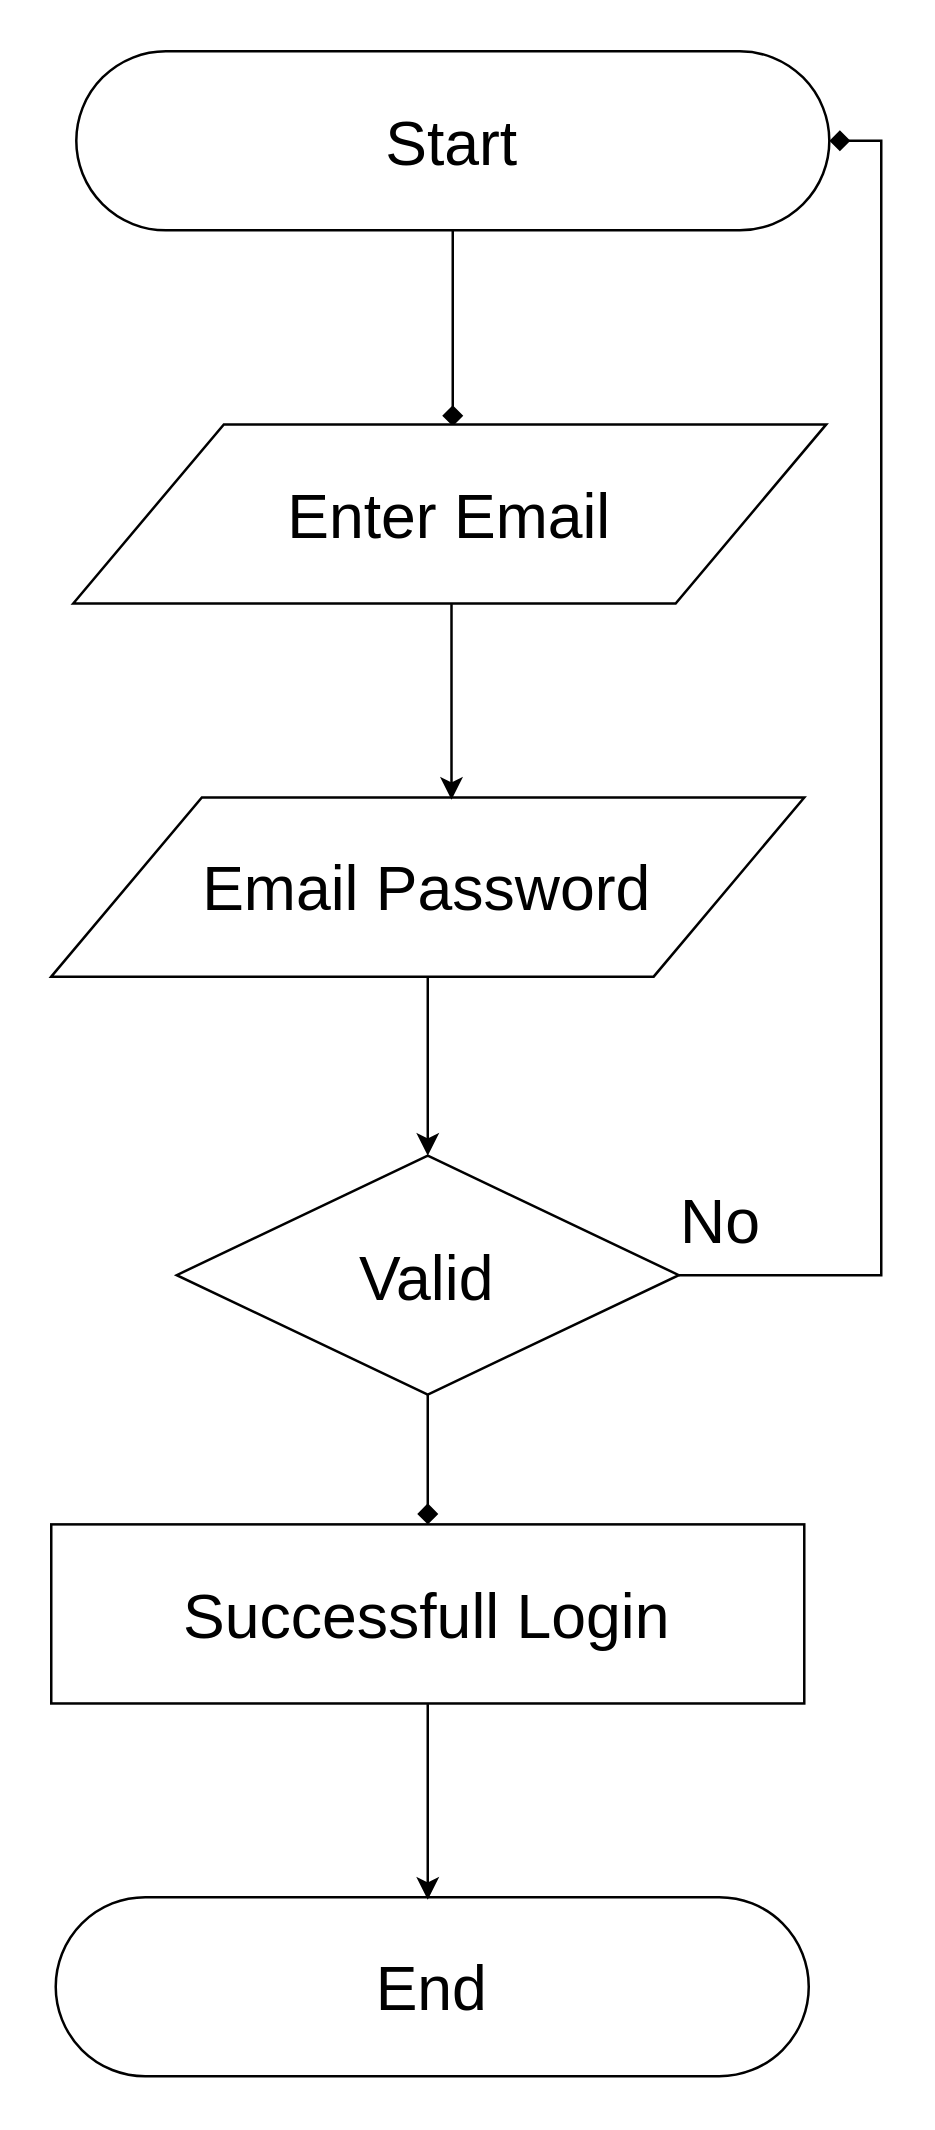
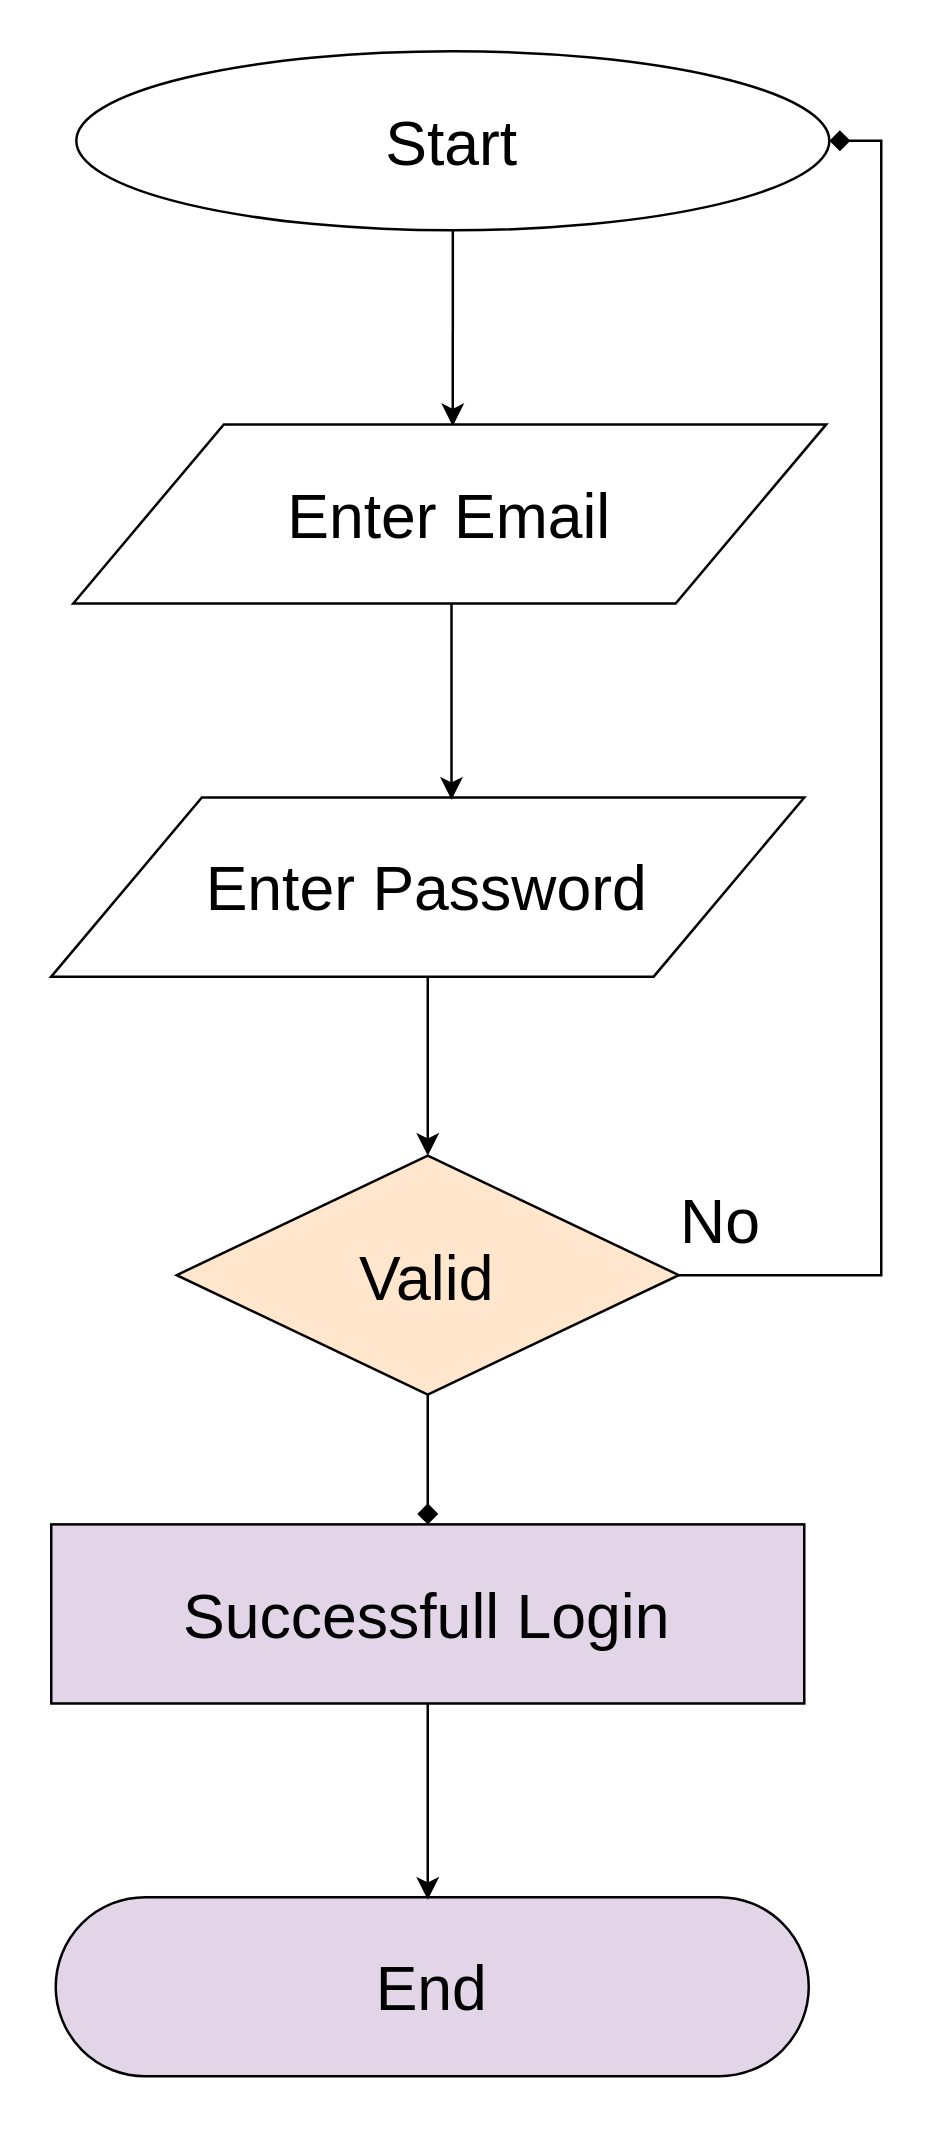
(453, 141) -> (453, 141)
(453, 406) -> (453, 407)
(428, 886) -> (428, 886)
(428, 1275) -> (428, 1275)
(428, 1614) -> (428, 1614)
(432, 1987) -> (432, 1987)
